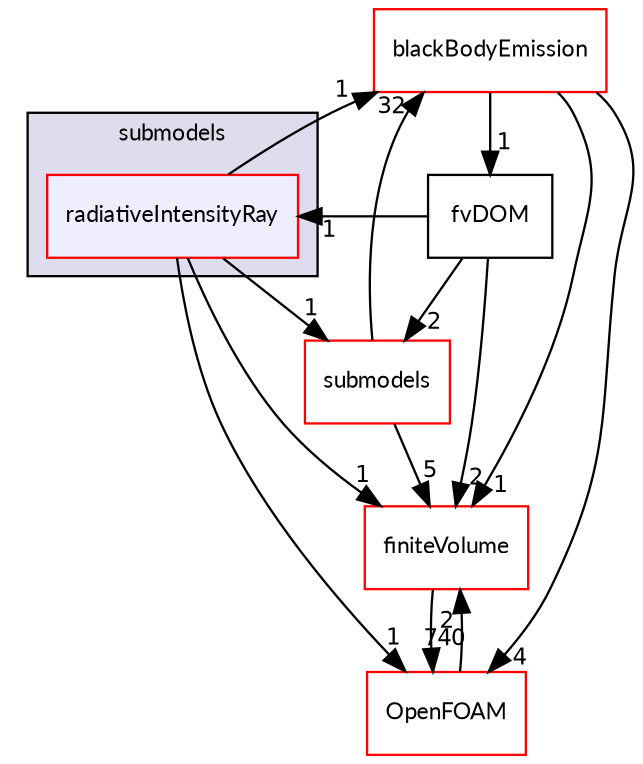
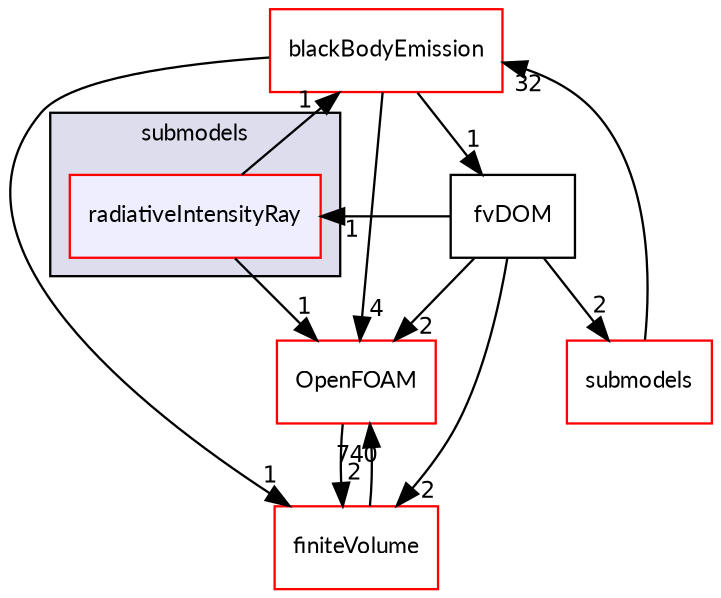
none -> (442, 291)
(266, 292) -> none
(257, 389) -> none
(407, 454) -> none
